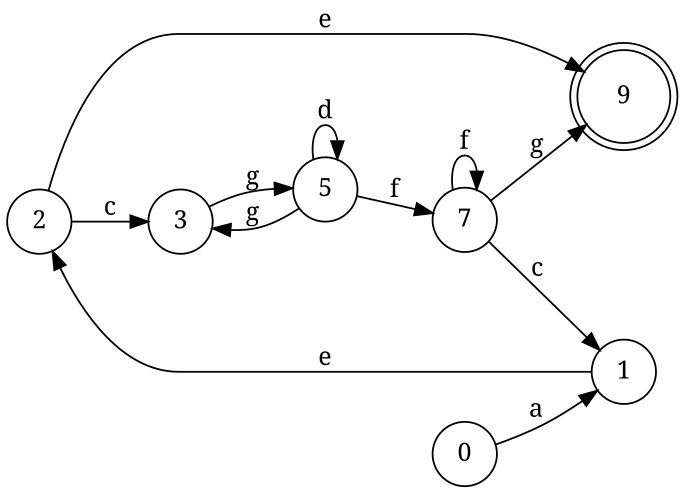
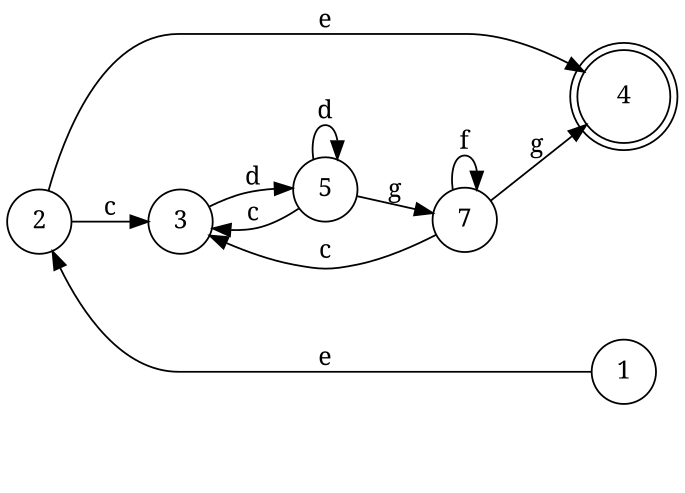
(624, 97) -> (624, 97)
(253, 178) -> (253, 178)
(395, 190) -> (395, 190)
(253, 214) -> (253, 214)
(538, 290) -> (333, 268)
(465, 454) -> none
